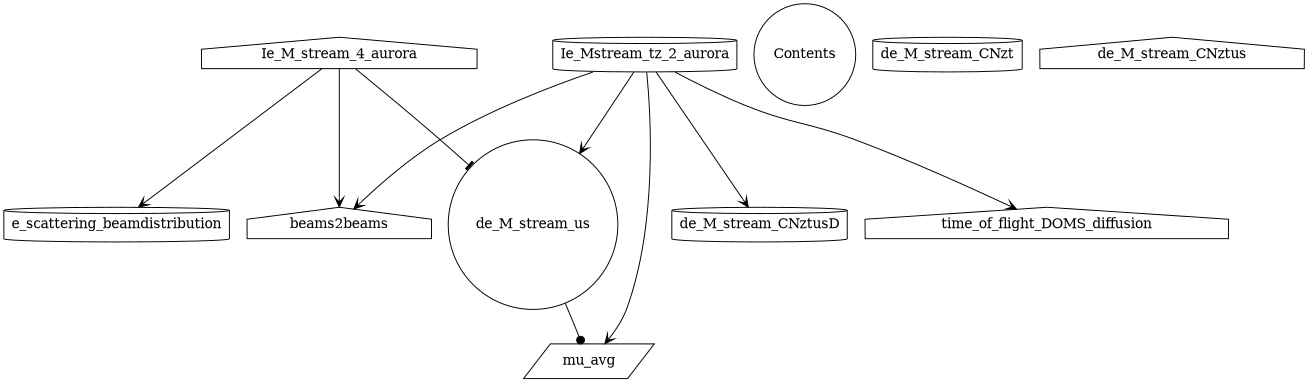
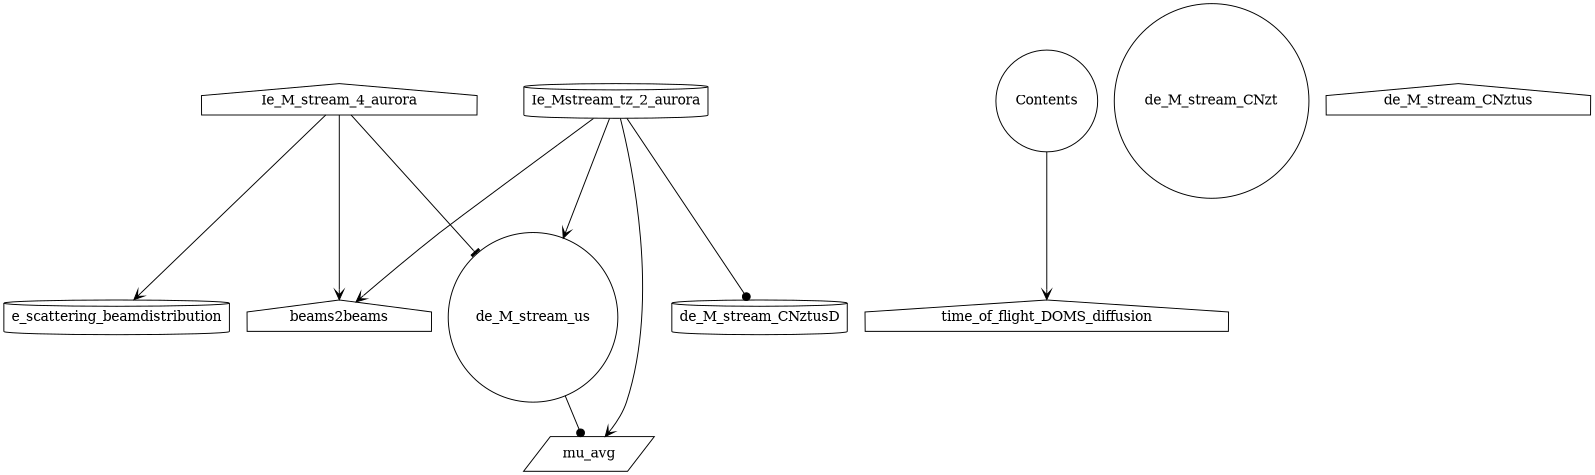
(948, 55) -> (1212, 101)
(699, 135) -> (686, 206)
(842, 135) -> (1047, 221)
